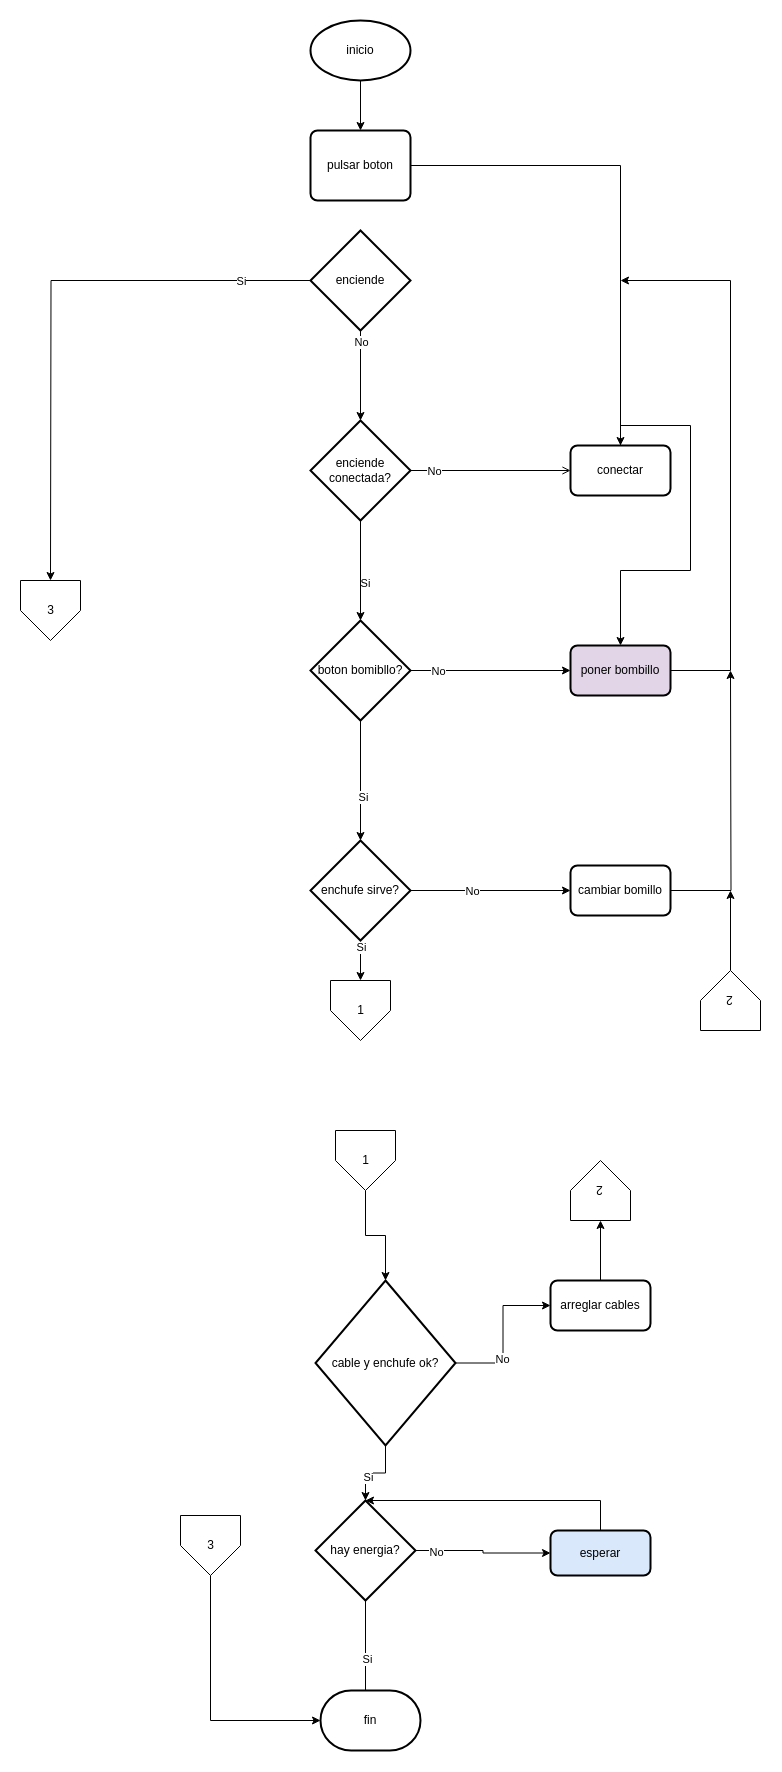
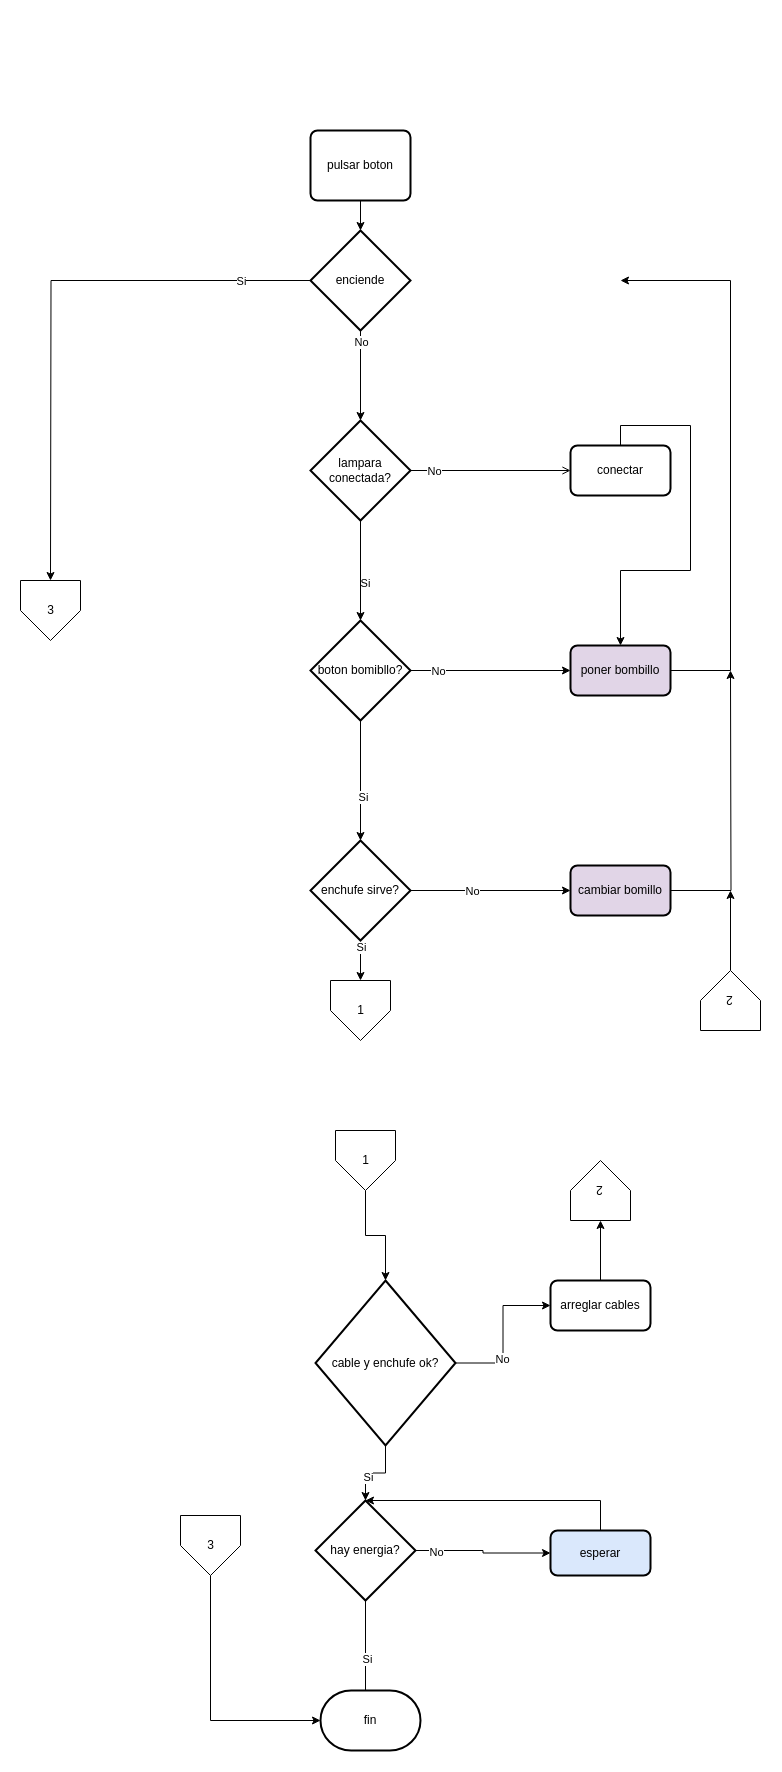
(361, 51) -> none
(361, 102) -> none
(621, 189) -> (361, 220)
(361, 471) -> (361, 471)
(621, 891) -> (621, 891)
